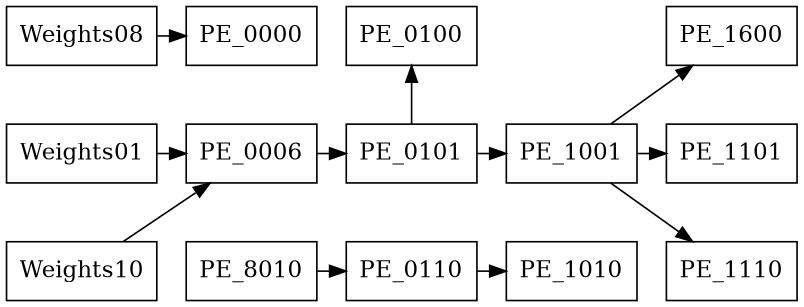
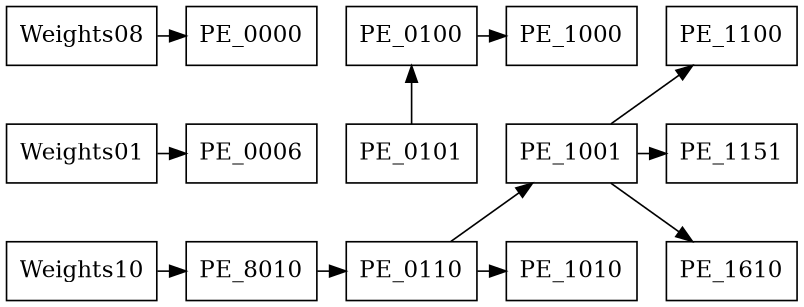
none -> (572, 36)
(732, 36) -> (732, 36)
(323, 154) -> none
(483, 154) -> (485, 217)
(732, 154) -> (732, 154)
(160, 217) -> (163, 271)
(732, 271) -> (732, 271)
